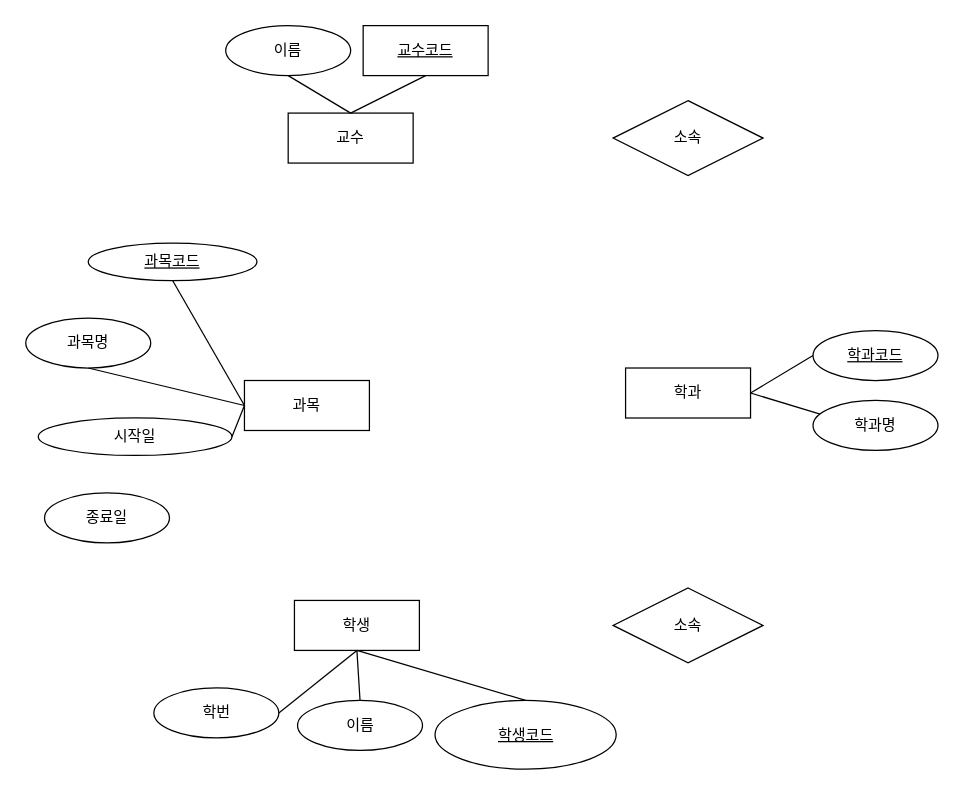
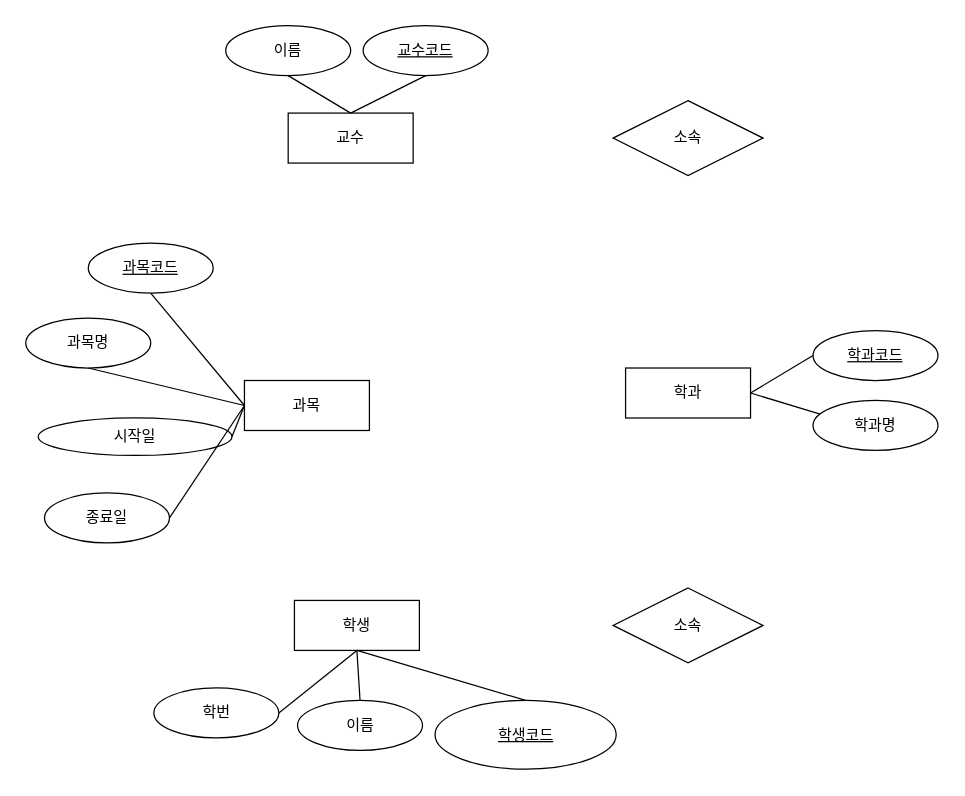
(426, 51) -> (426, 51)
(173, 262) -> (151, 268)
none -> (203, 467)
